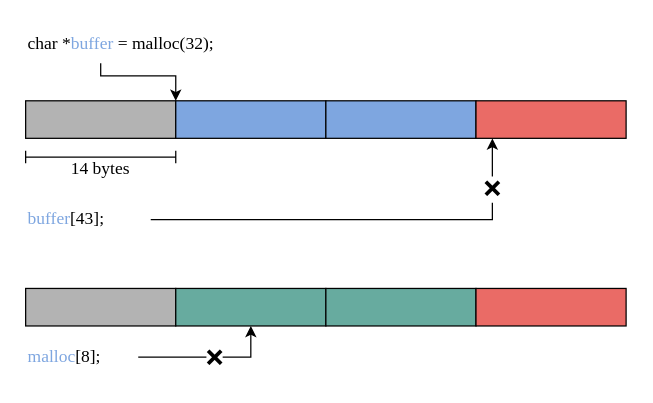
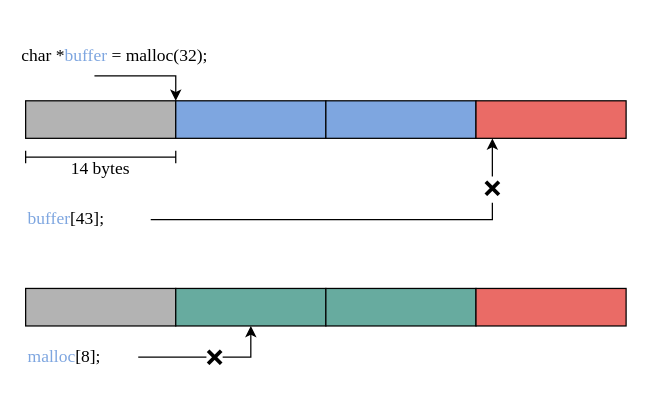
(176, 44) -> (169, 57)
